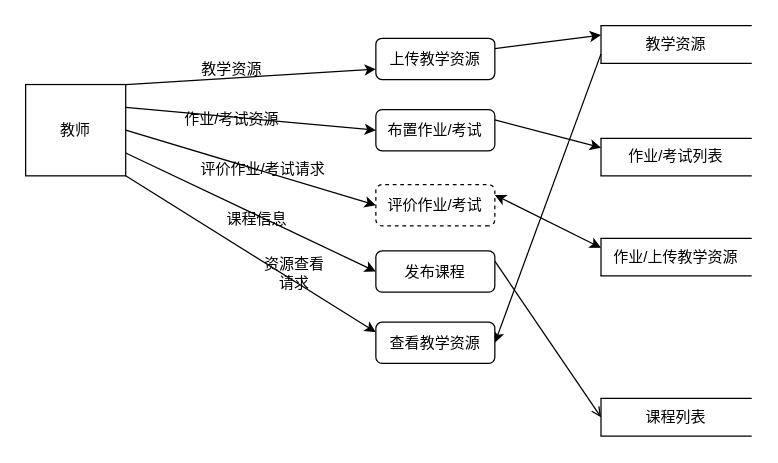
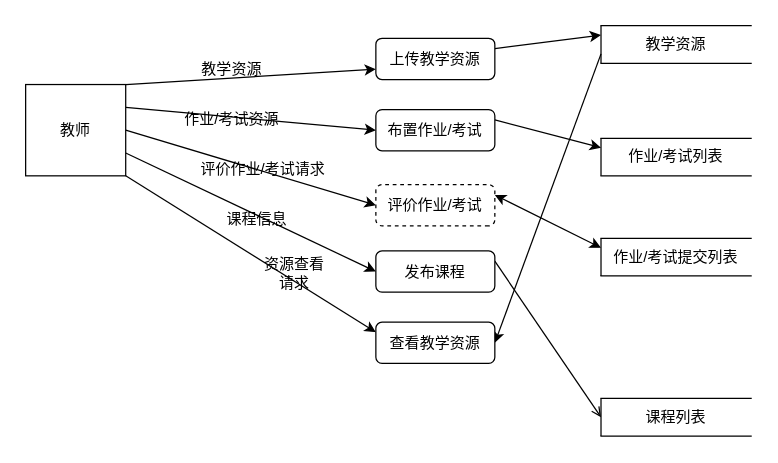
(676, 257) -> (676, 257)
